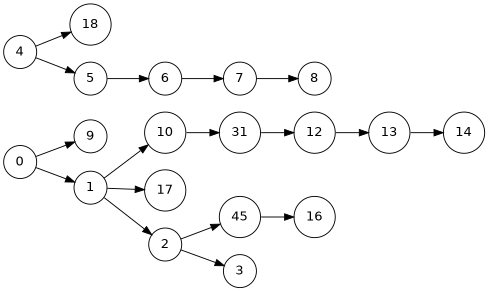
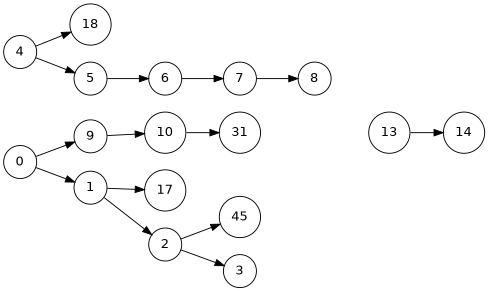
(315, 133) -> none
(122, 164) -> (121, 135)
(315, 217) -> none
